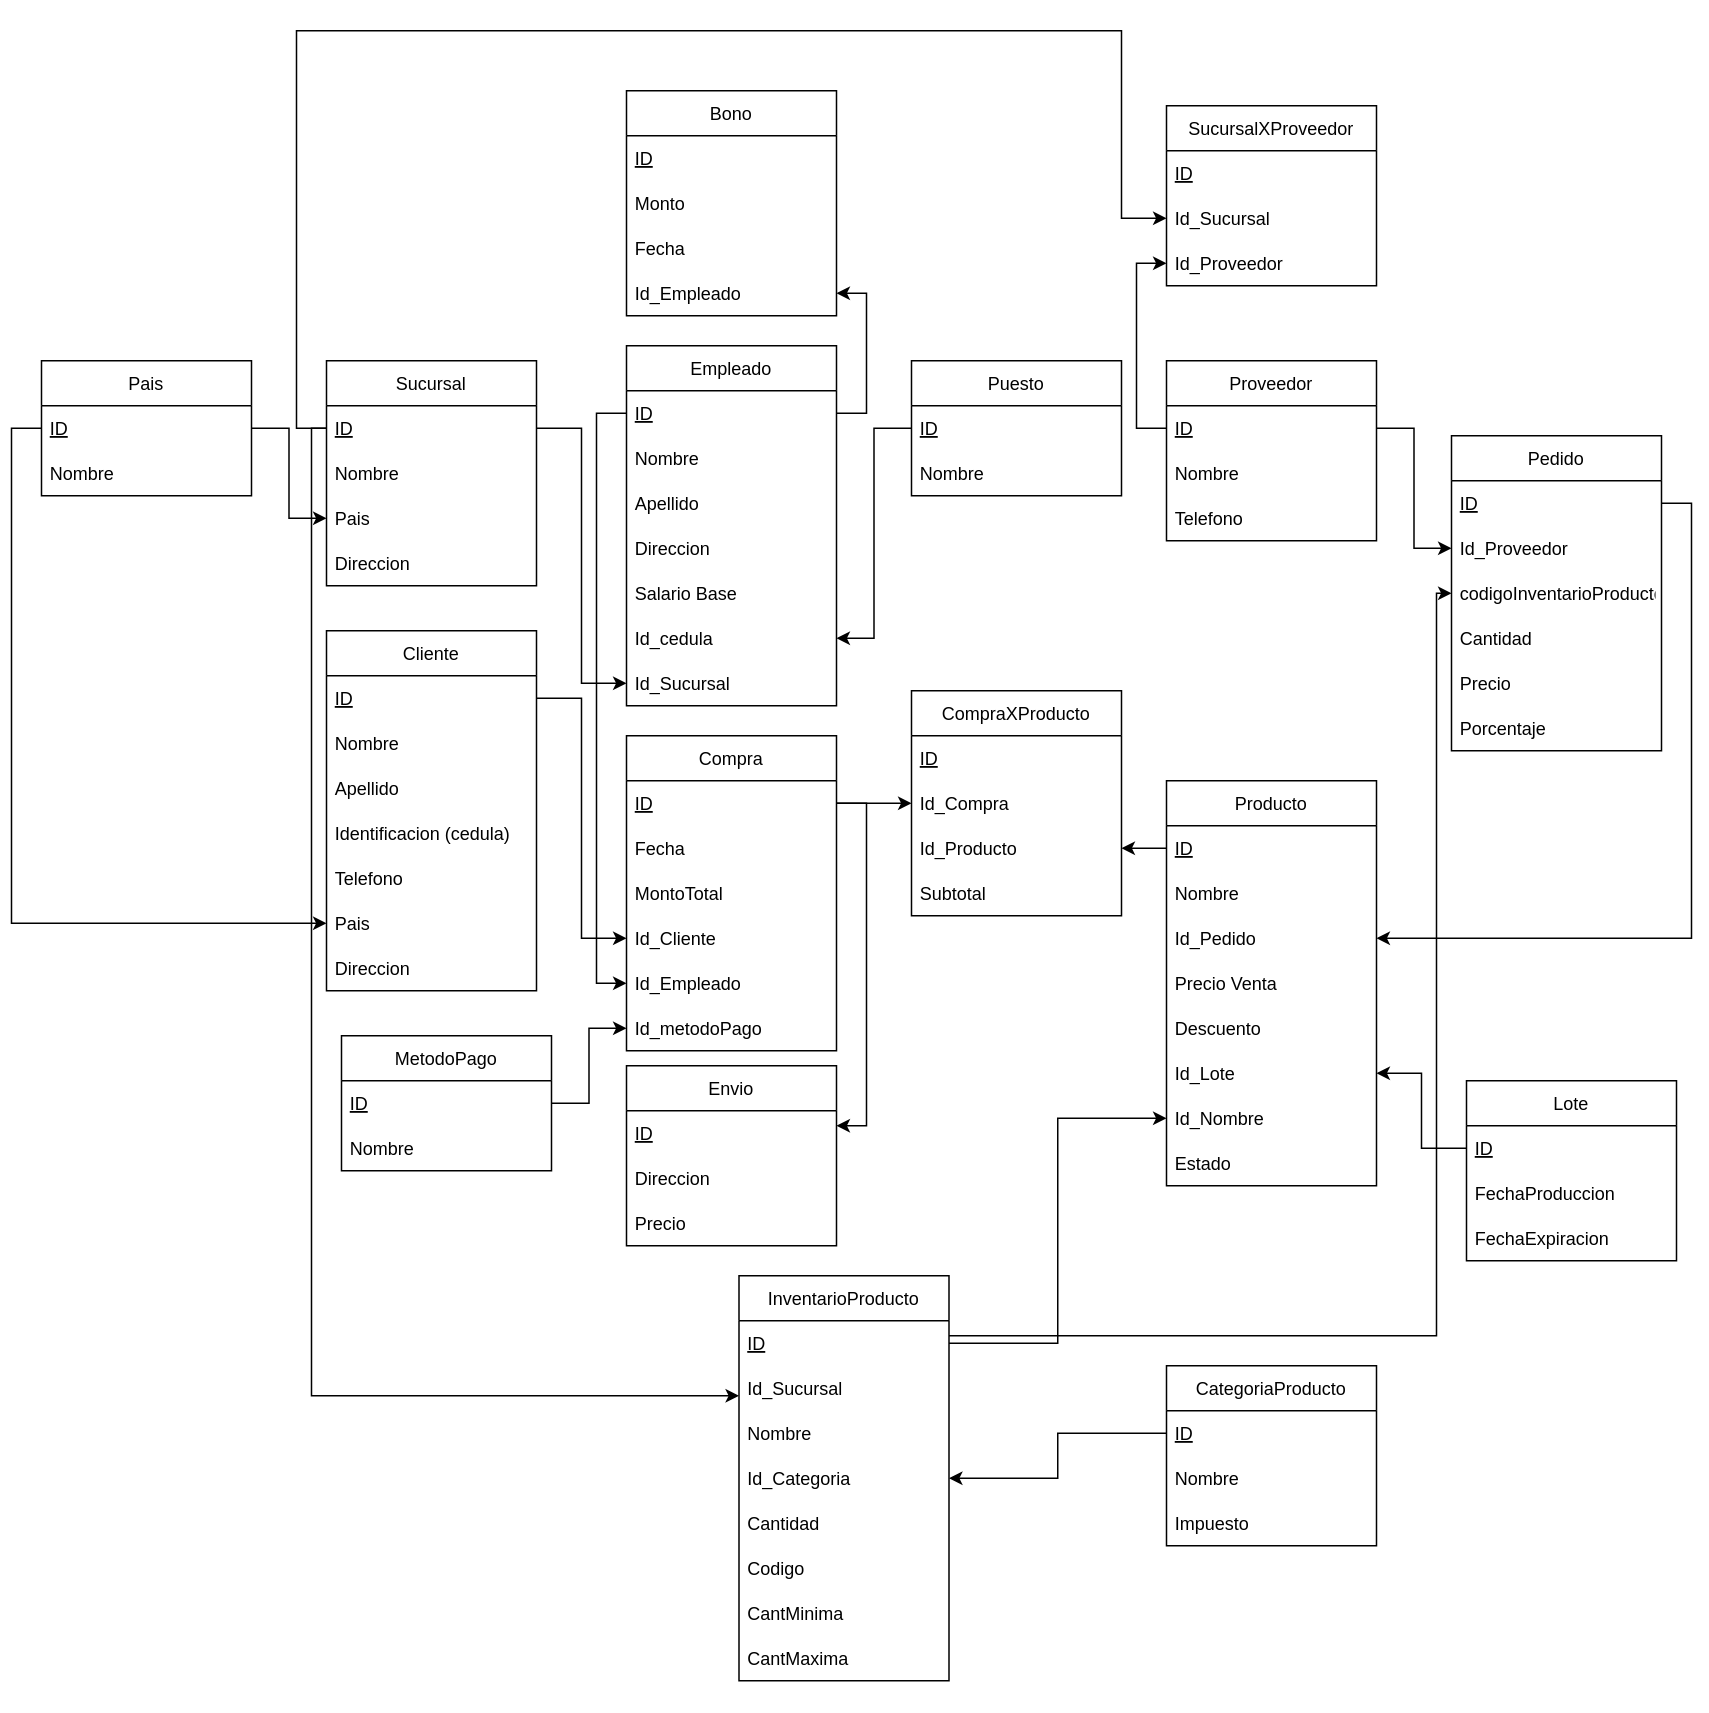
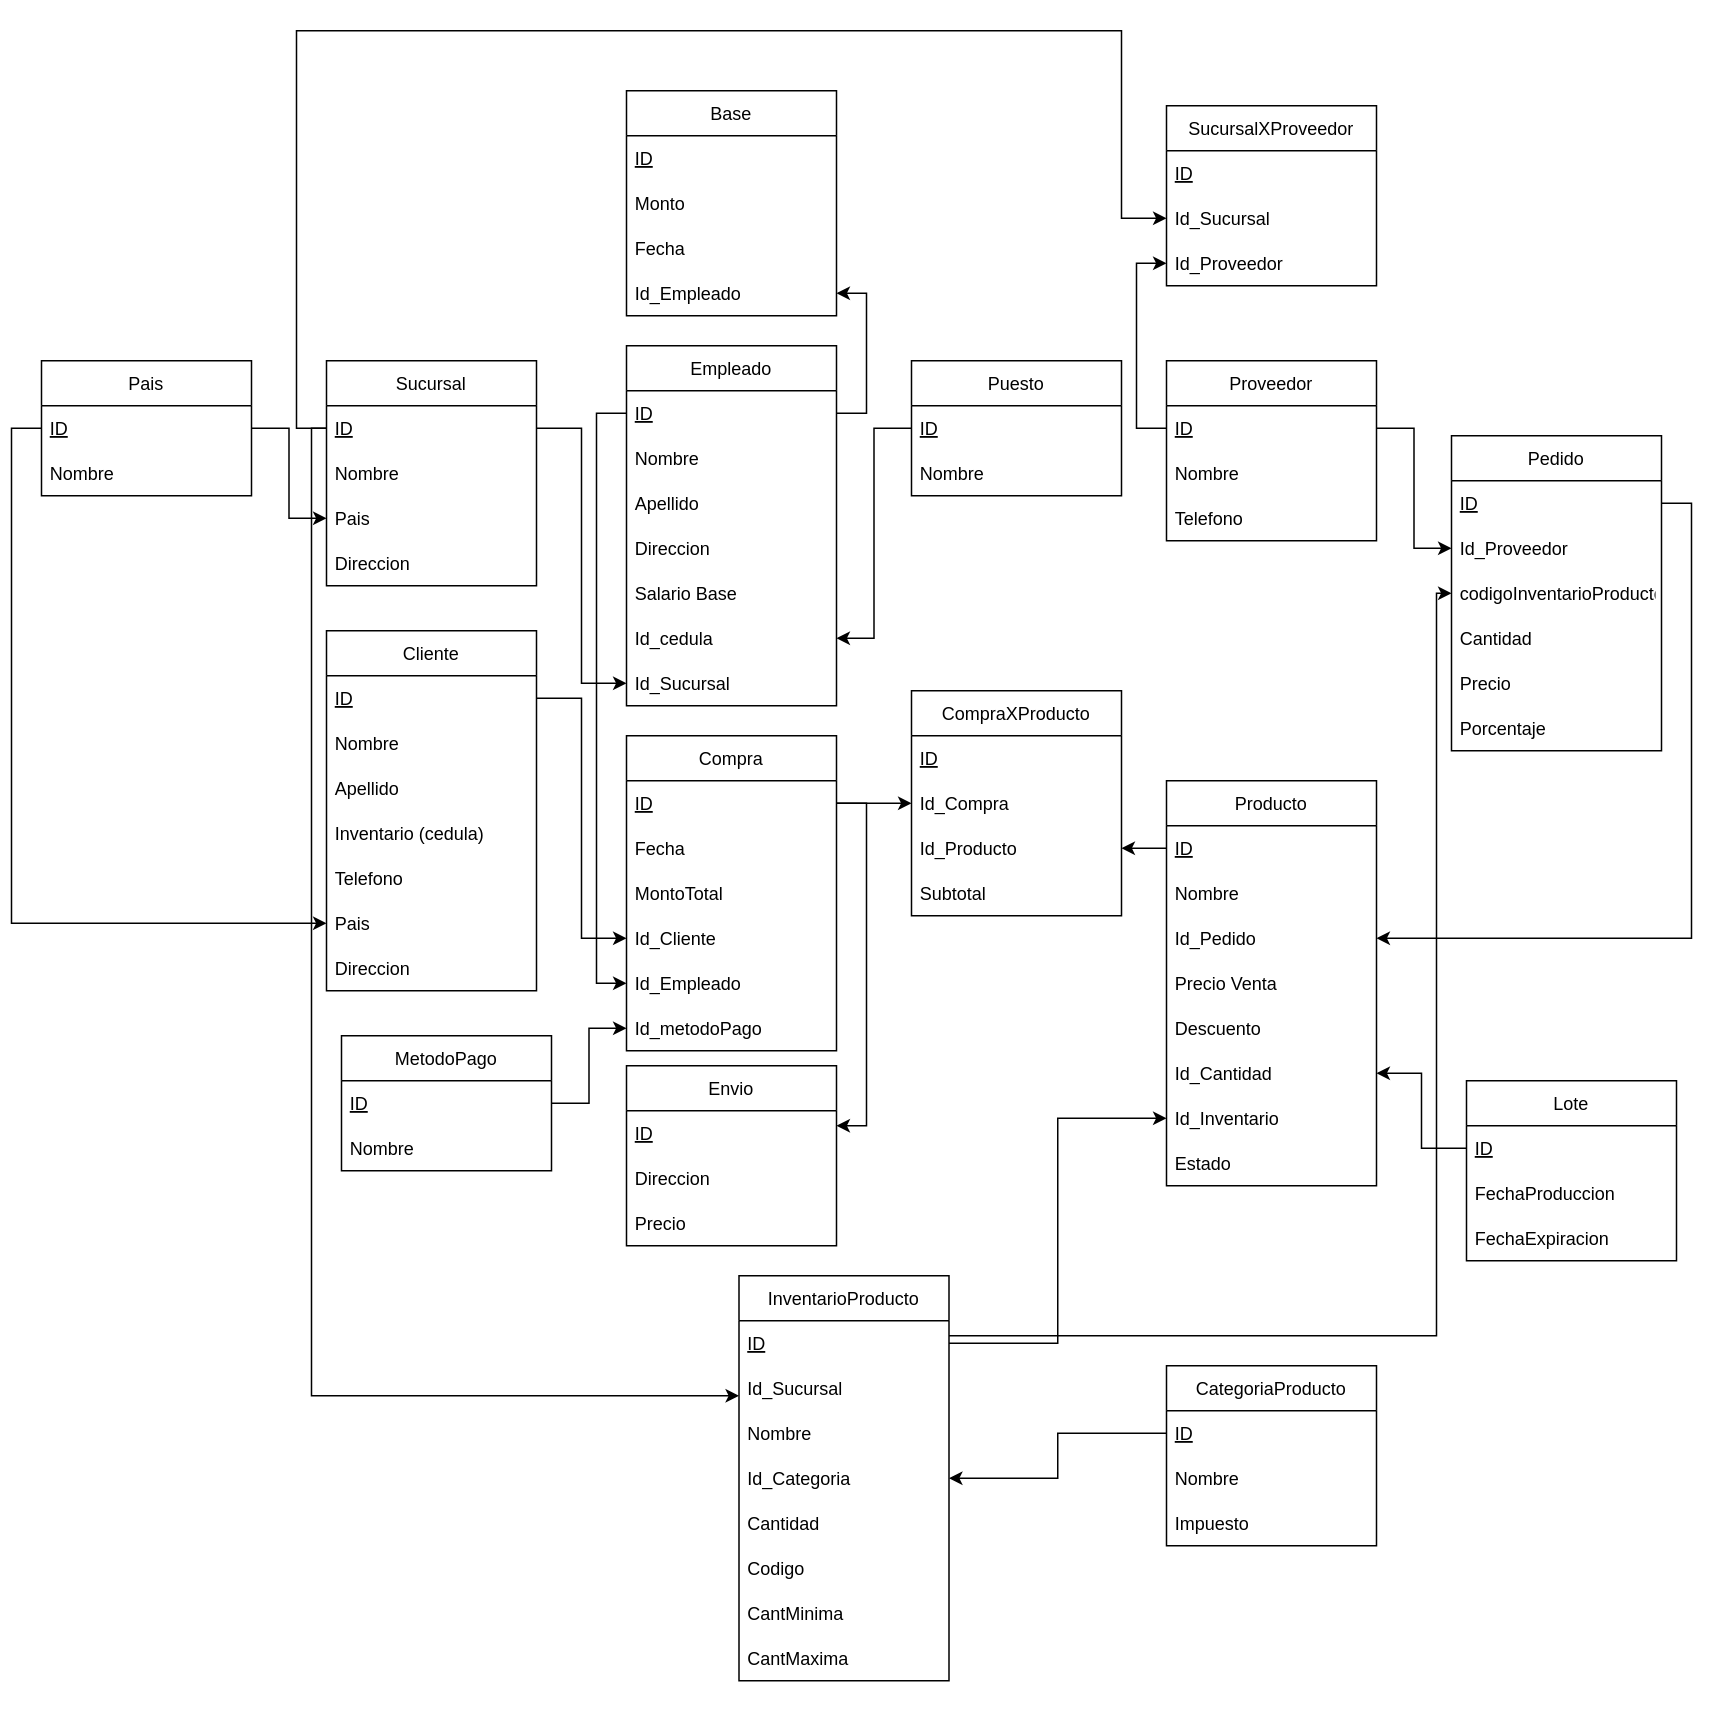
(731, 114) -> (731, 114)
(439, 834) -> (423, 834)
(1210, 1074) -> (1228, 1074)
(1220, 1119) -> (1238, 1119)
